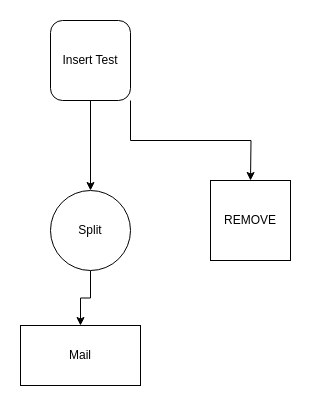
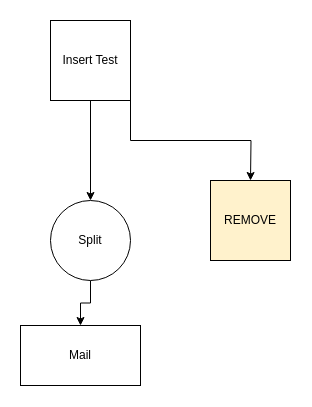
(91, 61) -> (91, 61)
(251, 221) -> (251, 221)
(91, 231) -> (91, 241)
